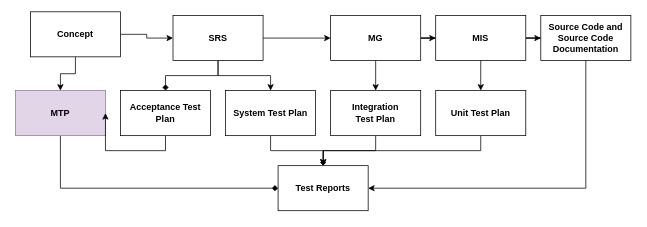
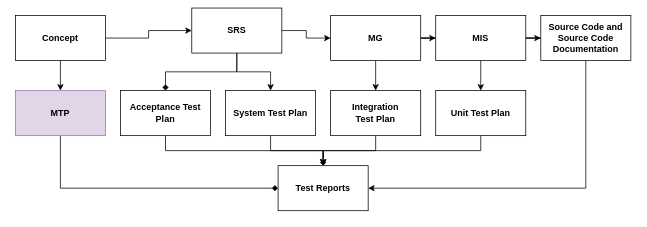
(75, 34) -> (60, 38)
(218, 38) -> (237, 30)
(120, 150) -> (216, 150)
